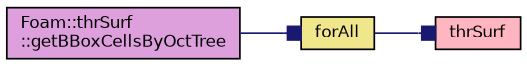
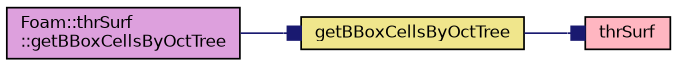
(338, 33) -> (413, 33)
